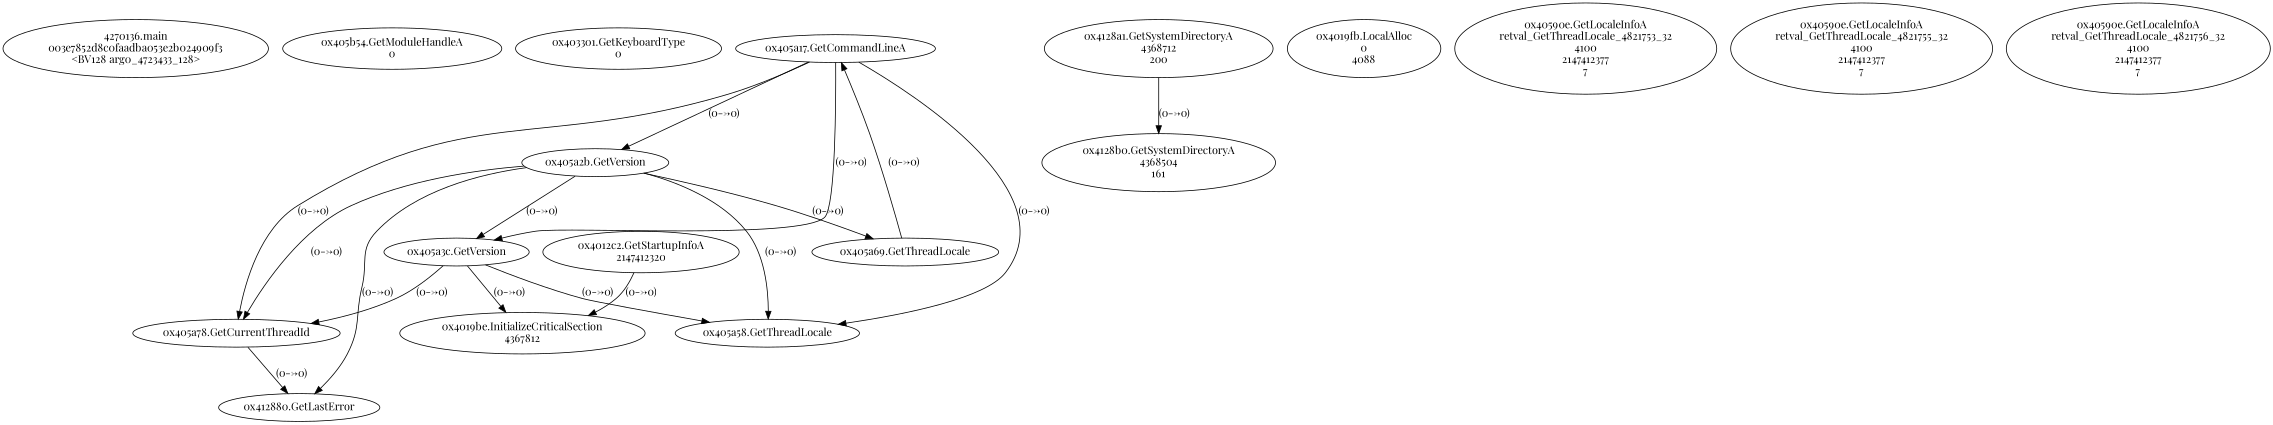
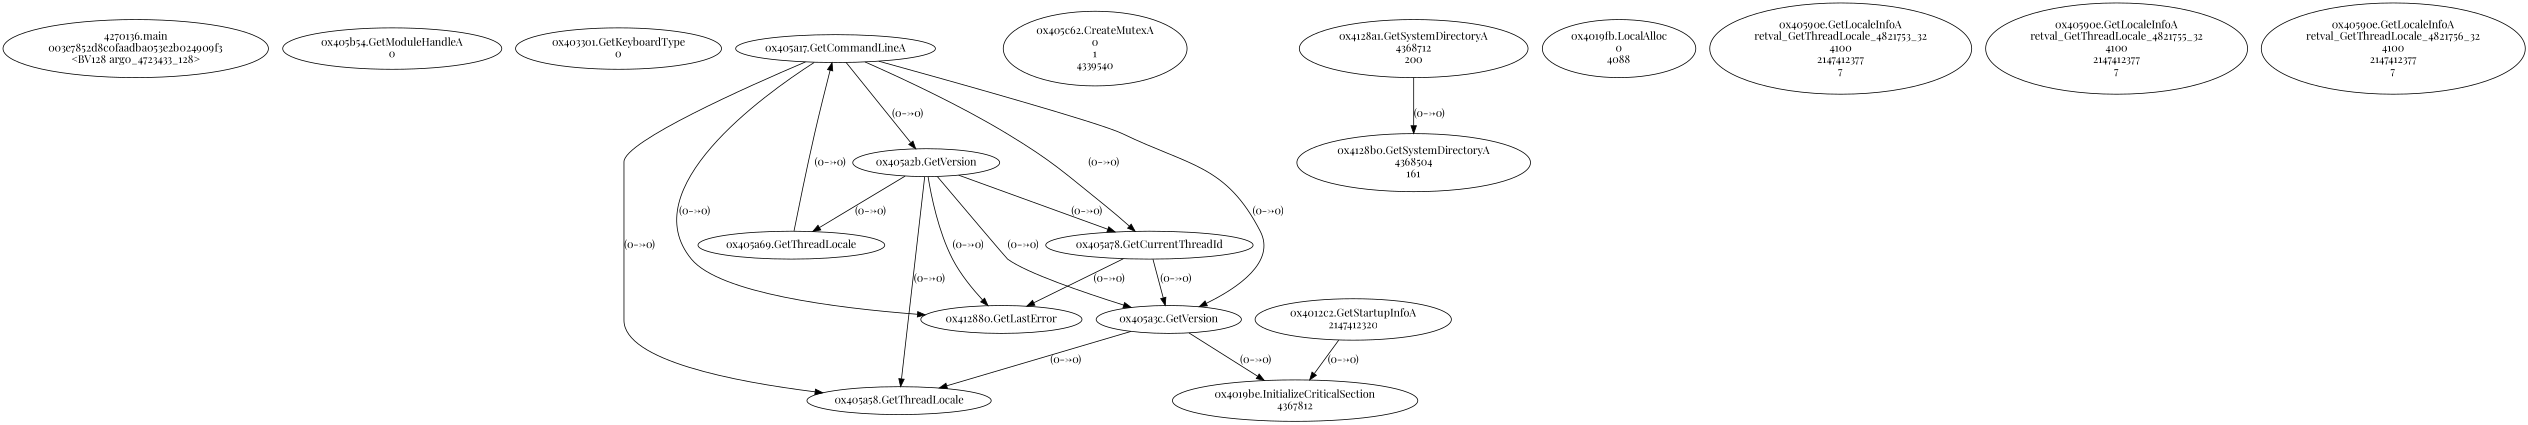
none -> (1095, 49)
none -> (687, 249)
(385, 303) -> (1158, 279)
